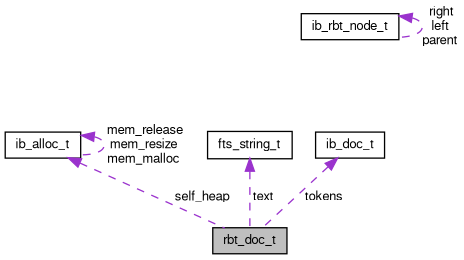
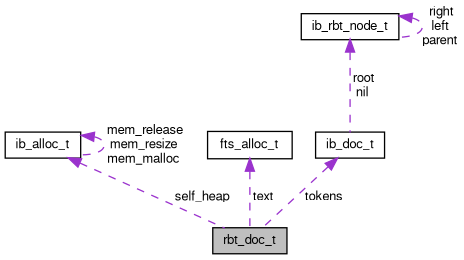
none -> (350, 92)
(250, 145) -> (250, 145)
